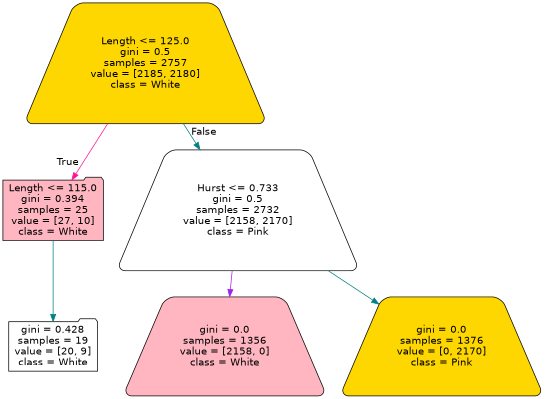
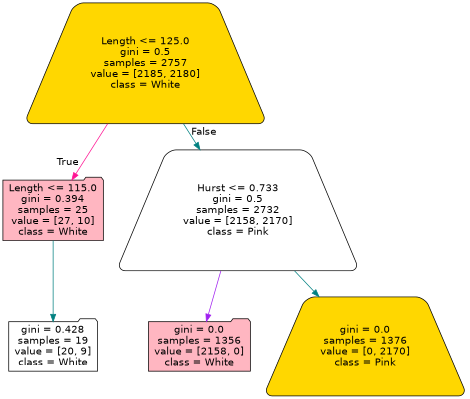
(225, 346) -> (199, 346)
